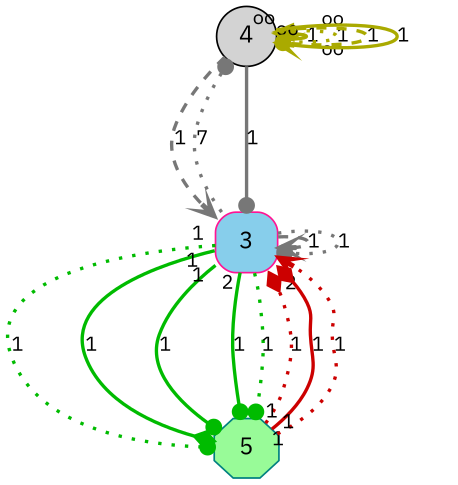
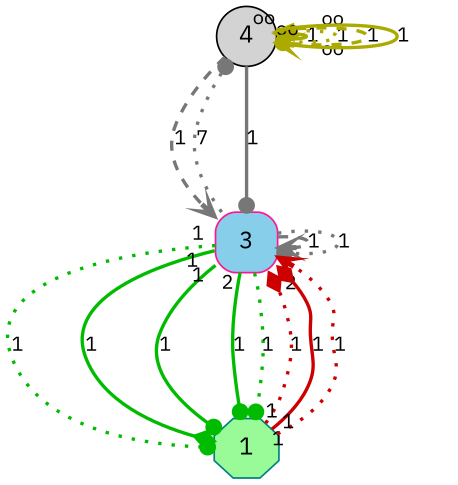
(247, 448) -> (247, 448)
